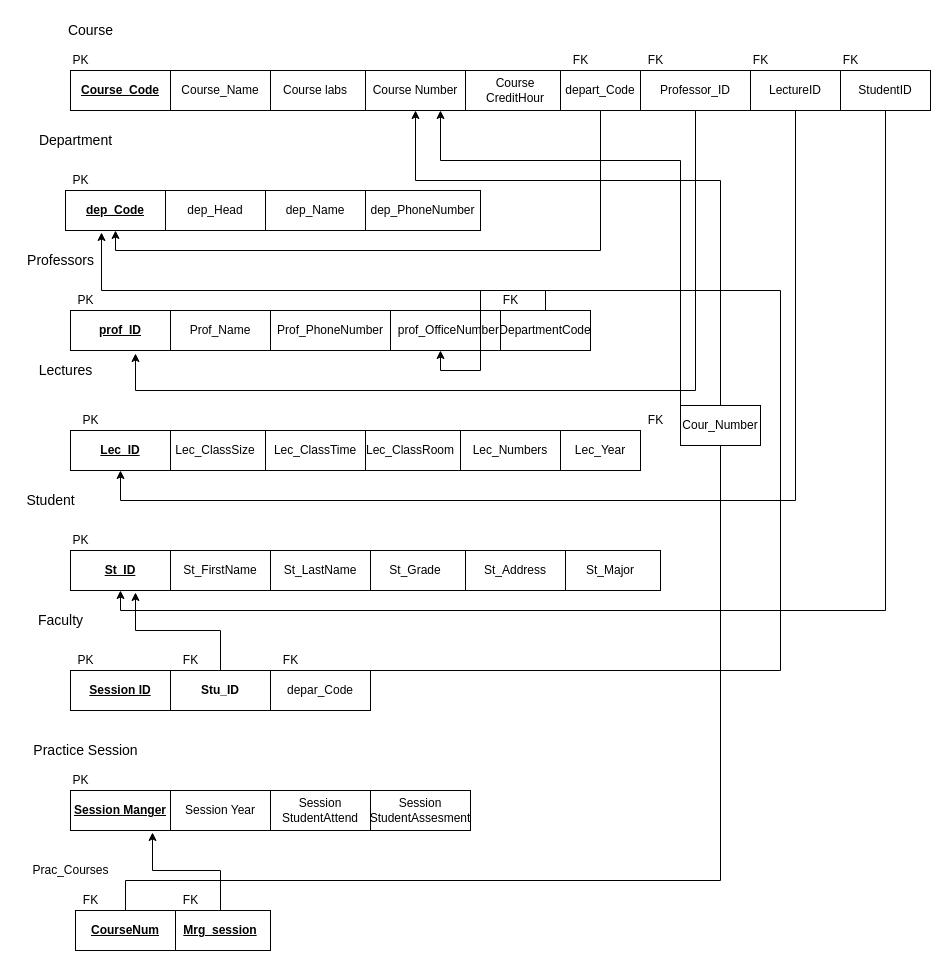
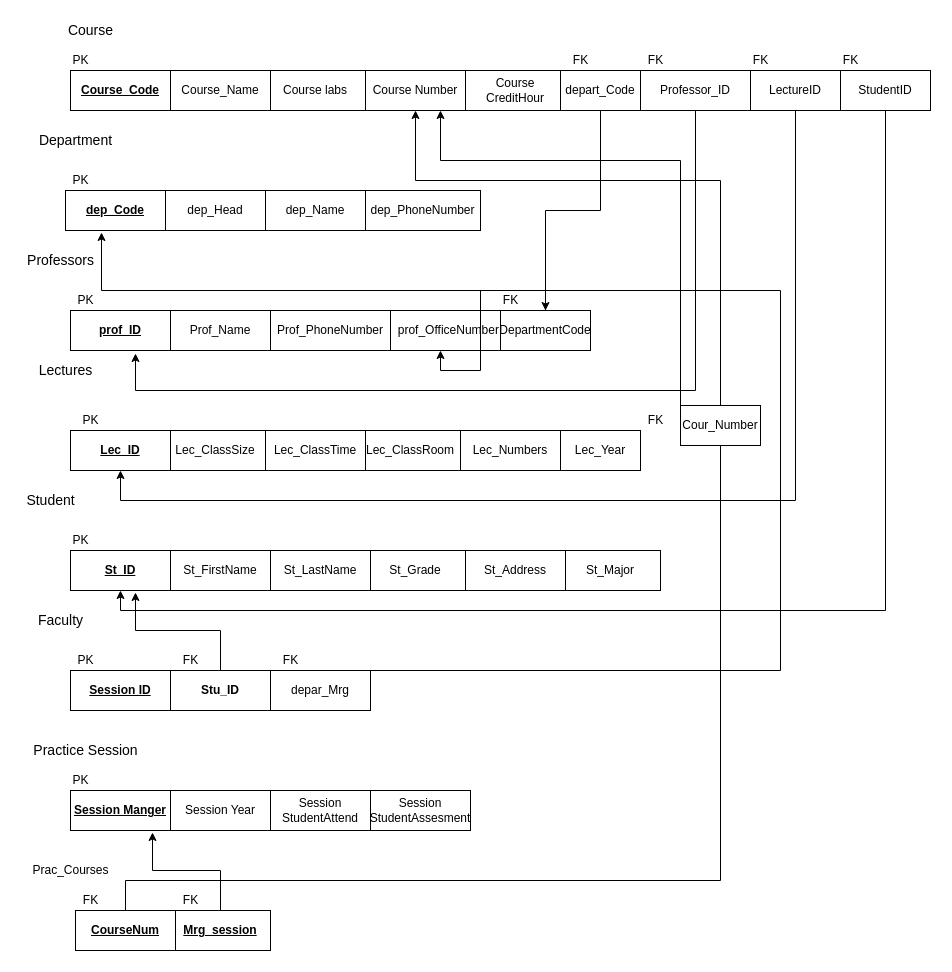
(374, 251) -> (546, 220)
(321, 691) -> (321, 691)
